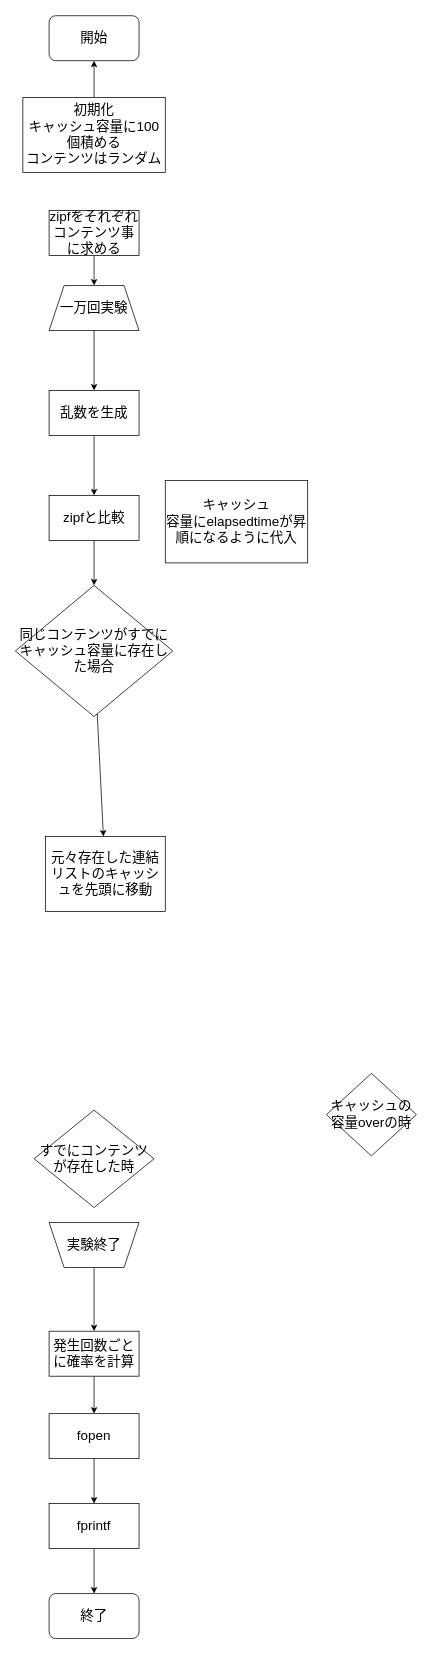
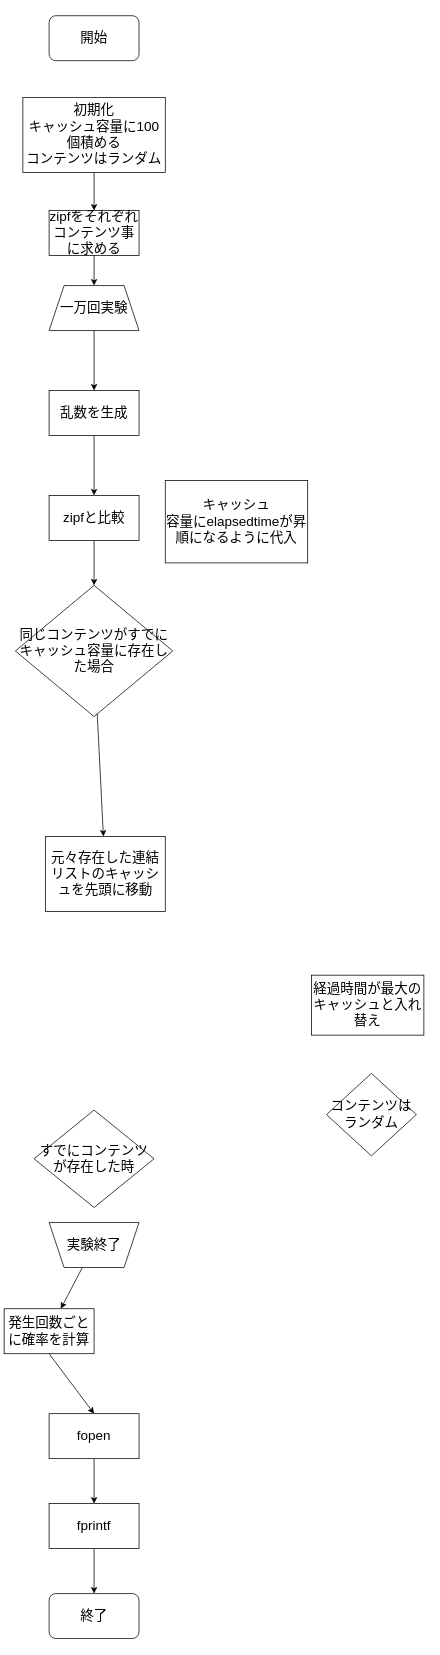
(94, 67) -> (94, 204)
none -> (368, 1005)
(372, 1115) -> (372, 1115)
(94, 1354) -> (49, 1332)
